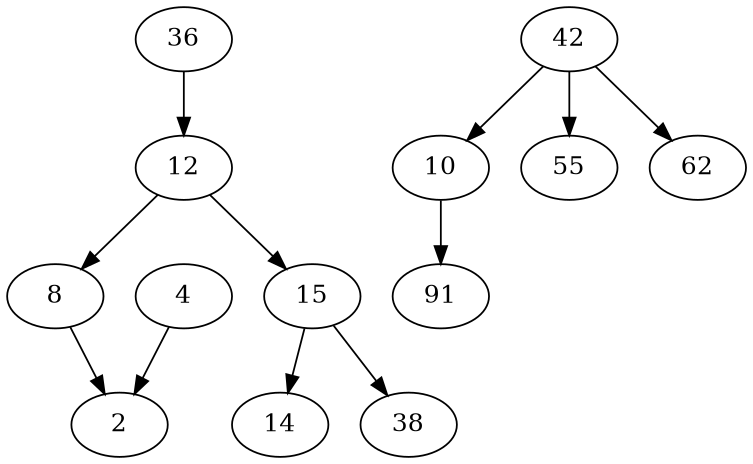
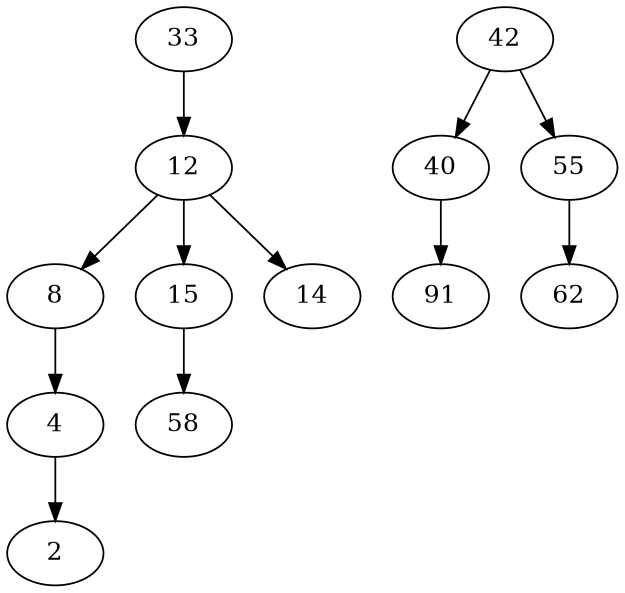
(184, 39) -> (184, 39)
(627, 97) -> (569, 223)
(441, 168) -> (441, 168)
(298, 352) -> (241, 226)
(83, 353) -> (55, 352)
(409, 425) -> (184, 425)
